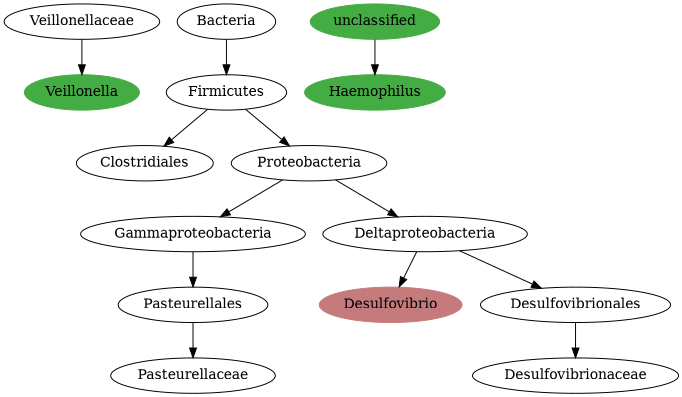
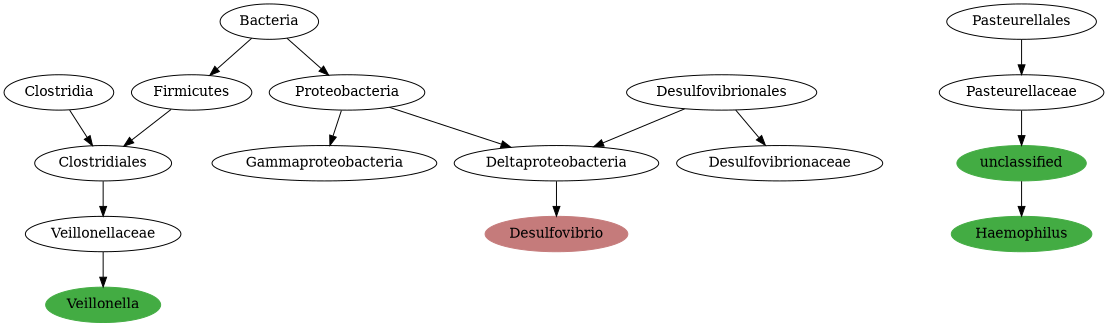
none -> (59, 92)
none -> (1022, 123)
(264, 124) -> (304, 53)
none -> (103, 194)
(193, 265) -> none
(496, 267) -> (644, 126)
